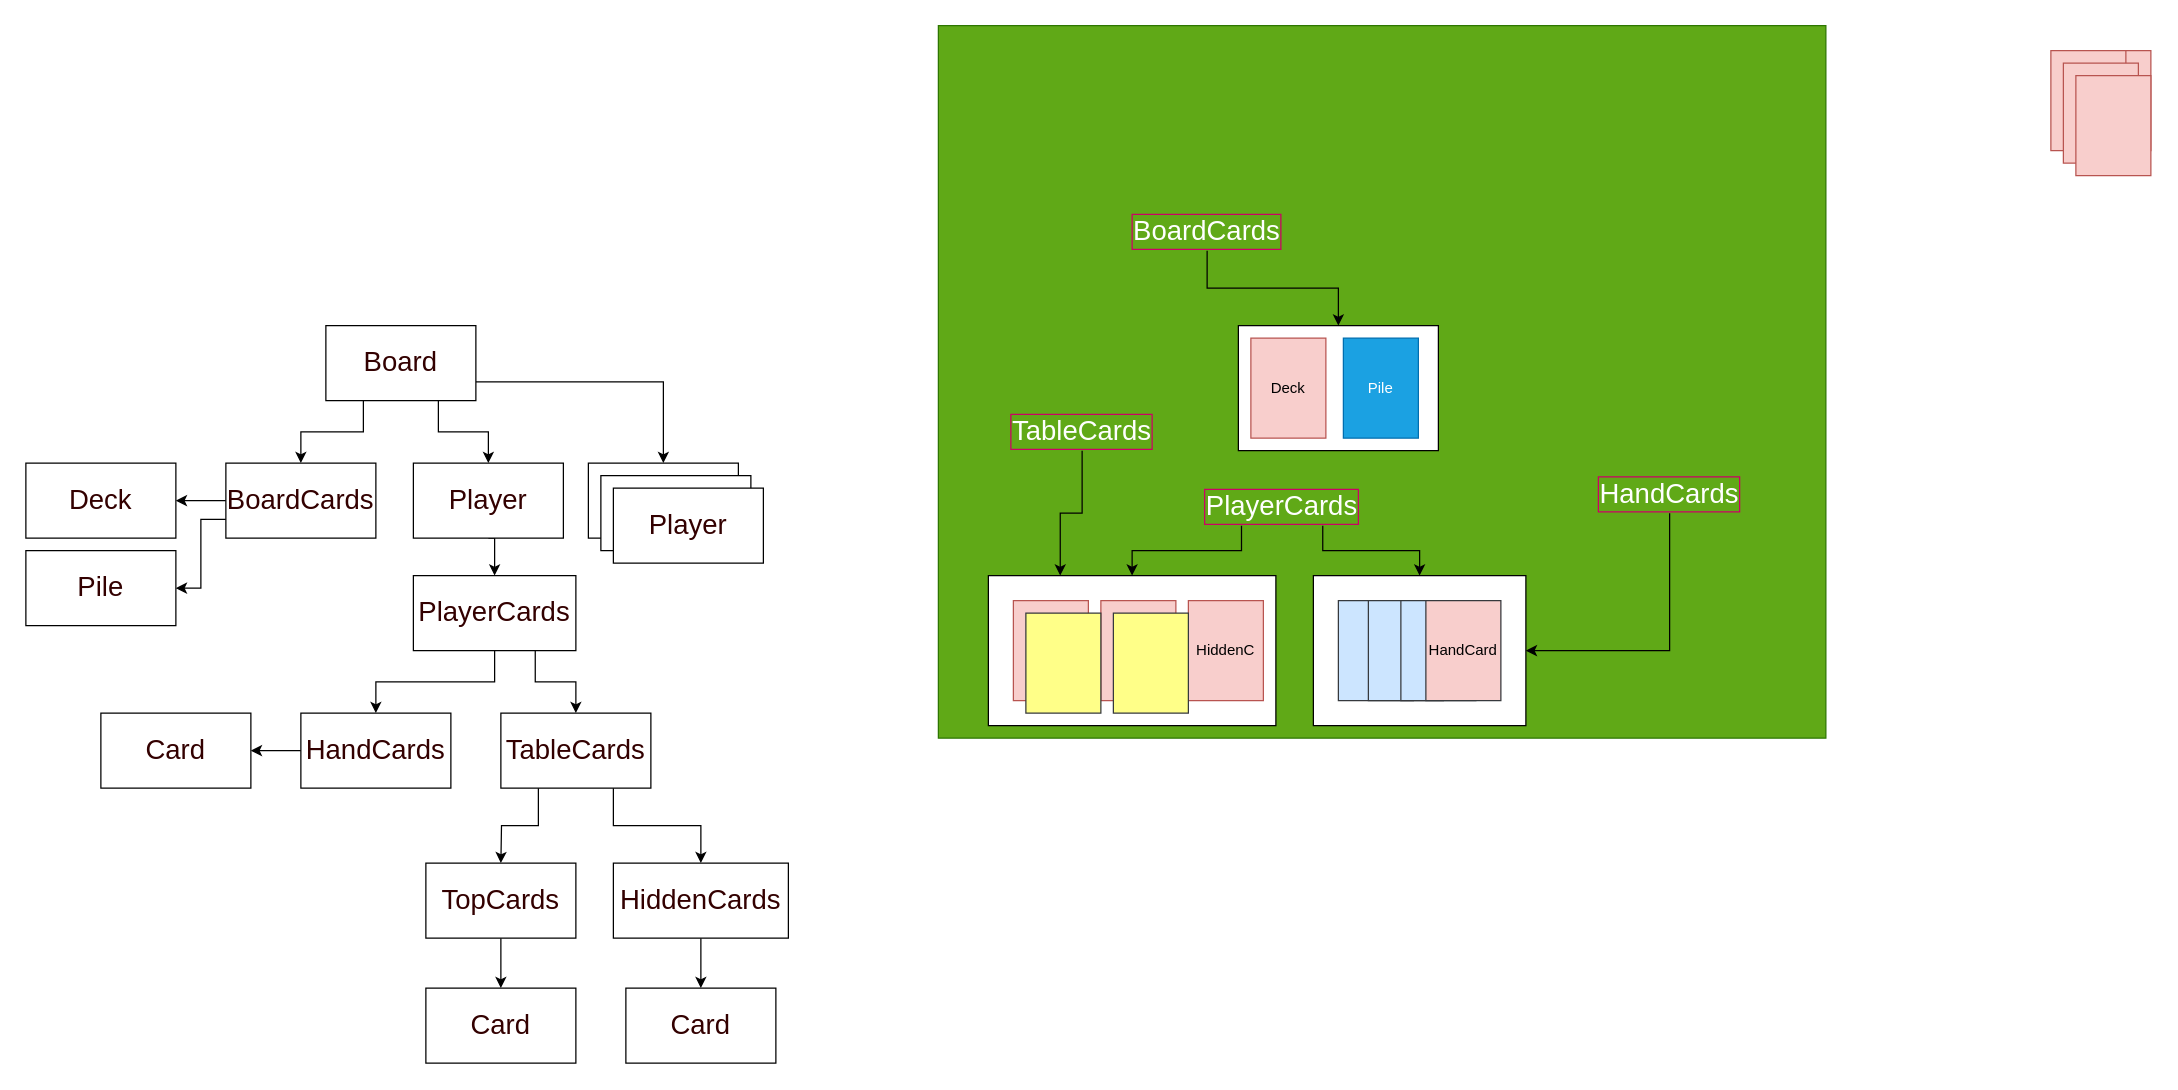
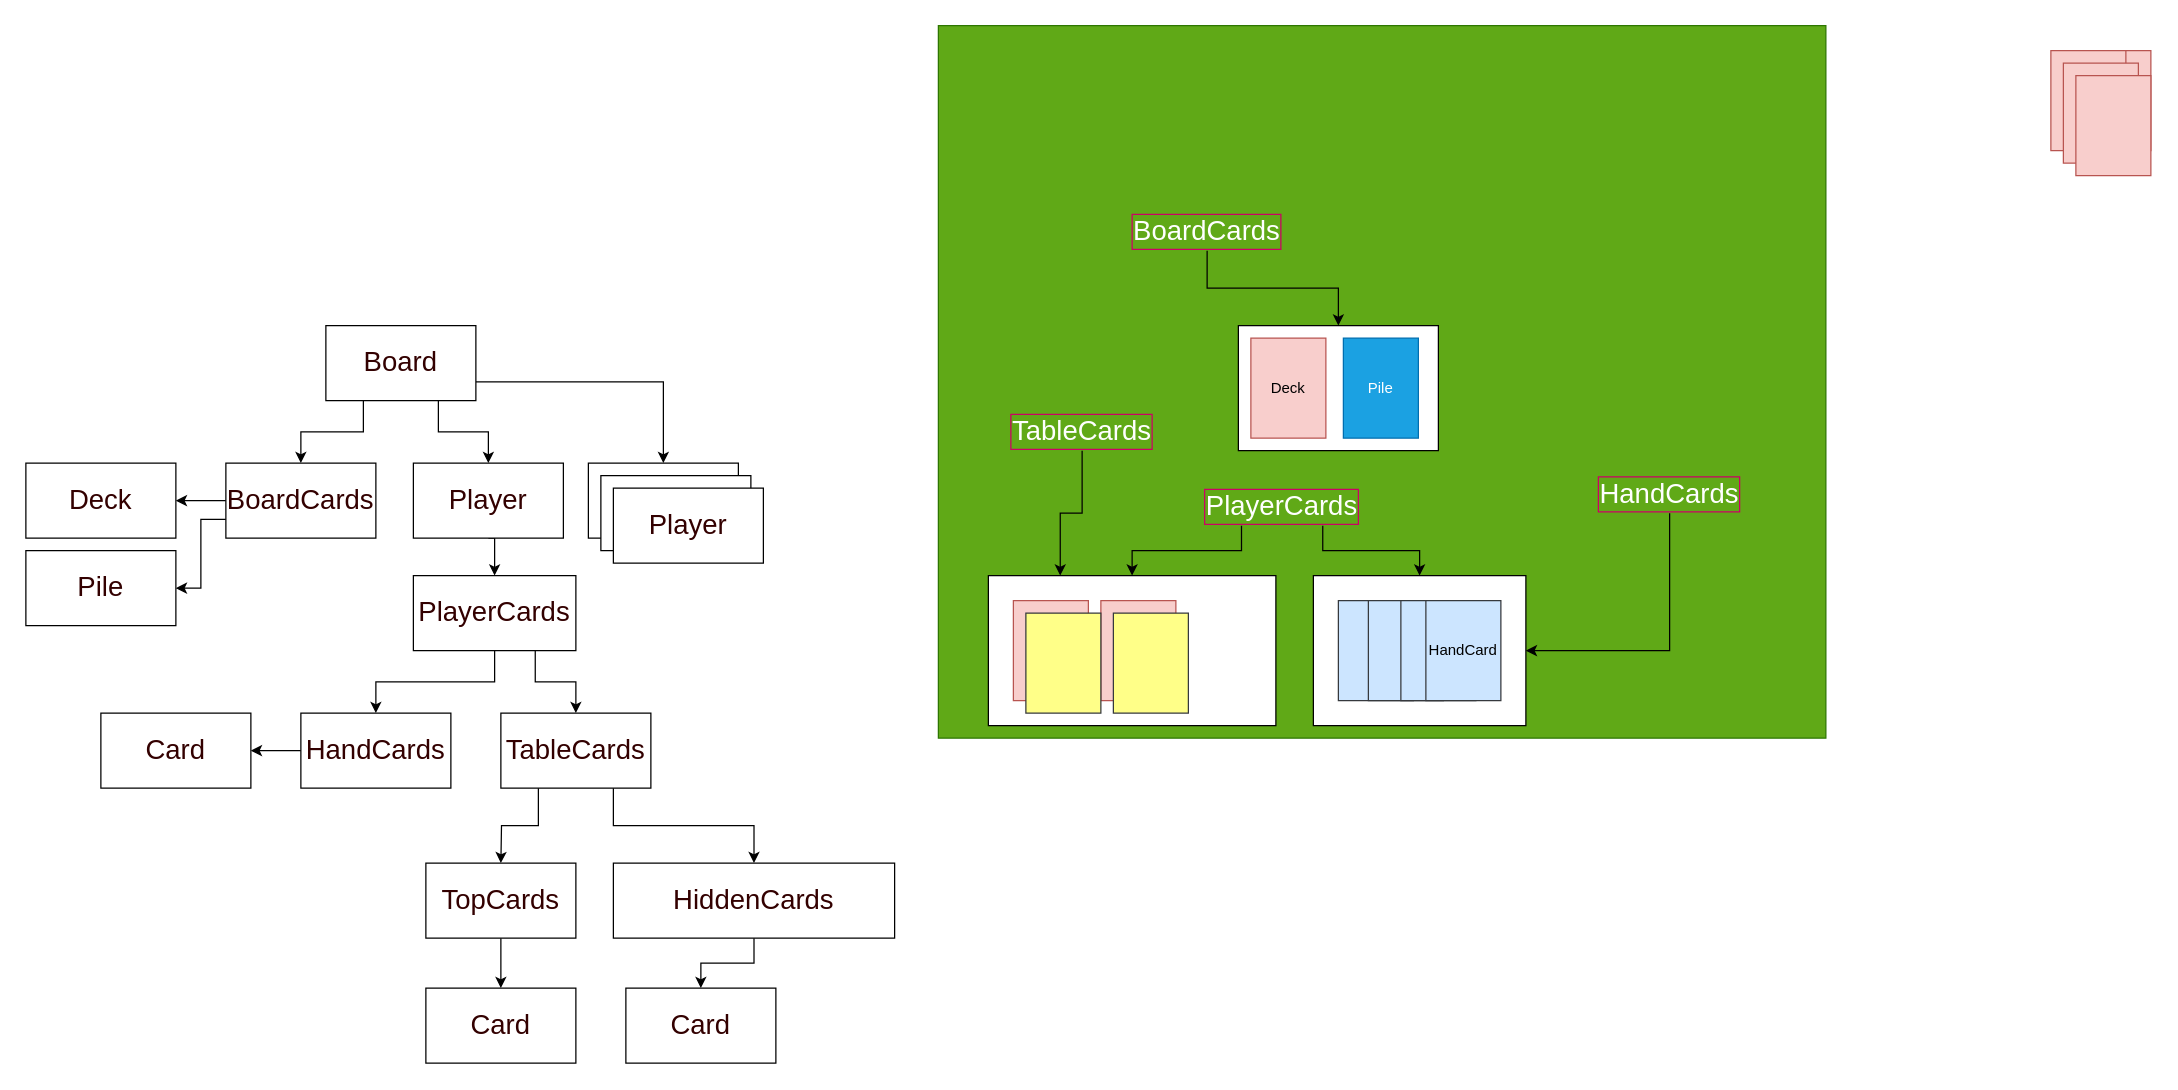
(1226, 651) -> none
(1463, 651) -> (1463, 651)
(701, 901) -> (754, 901)
